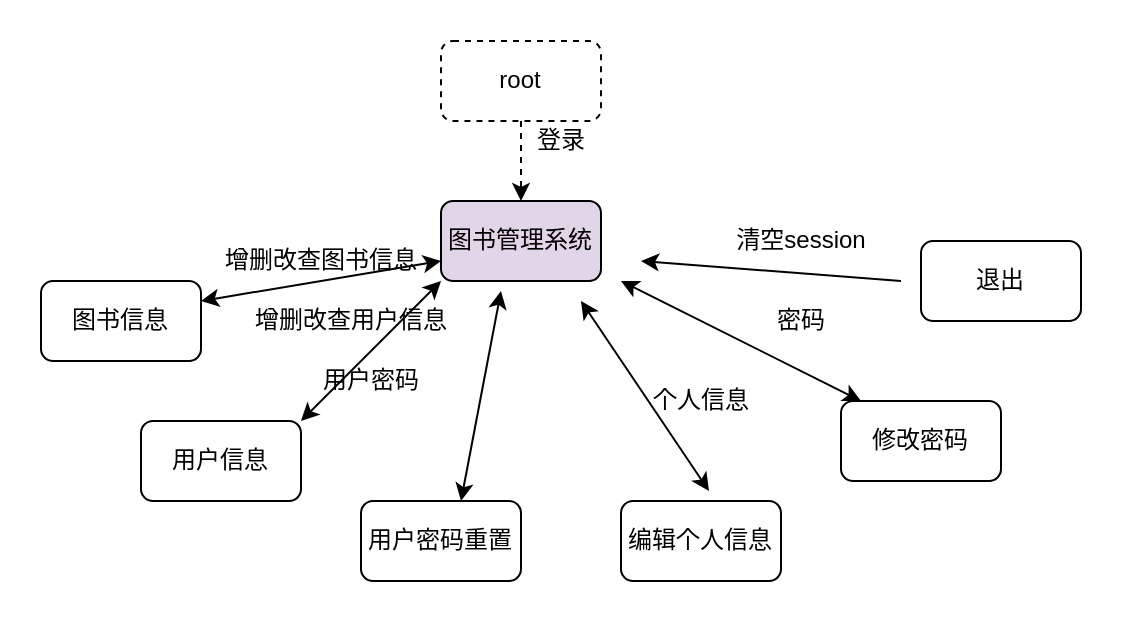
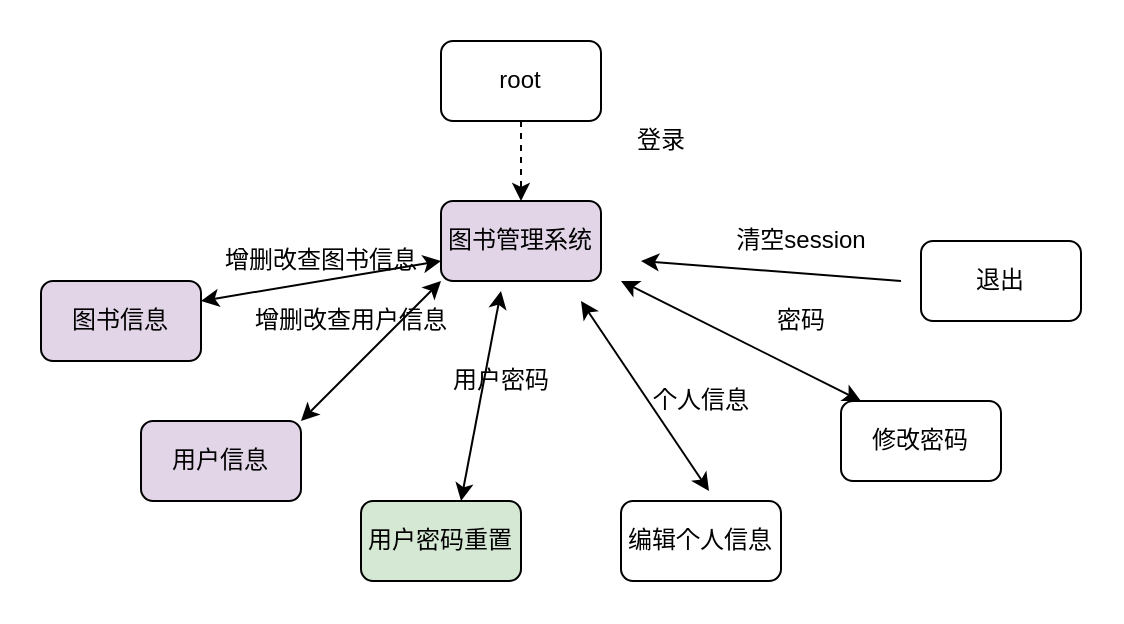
(521, 81) -> (521, 81)
(561, 141) -> (661, 141)
(121, 321) -> (121, 321)
(371, 381) -> (501, 381)
(221, 461) -> (221, 461)
(441, 541) -> (441, 541)
